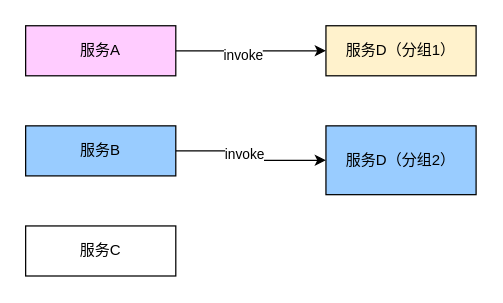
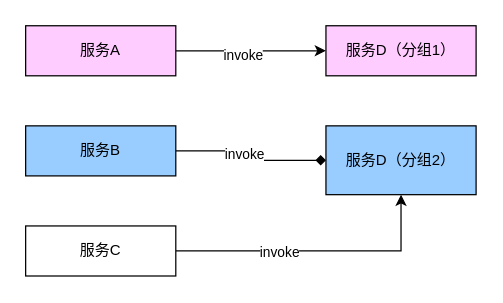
(401, 51) -> (401, 51)
(316, 160) -> (315, 160)
none -> (312, 251)
